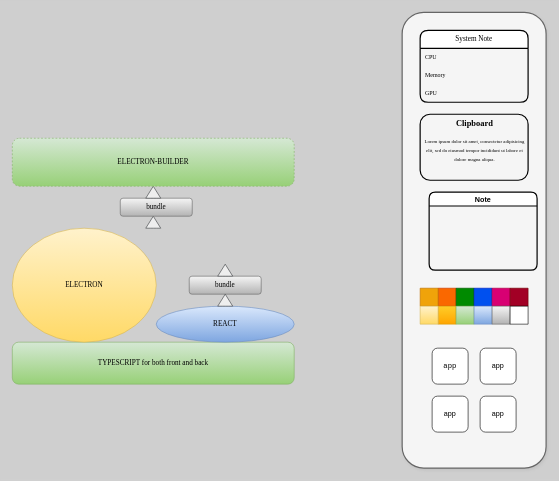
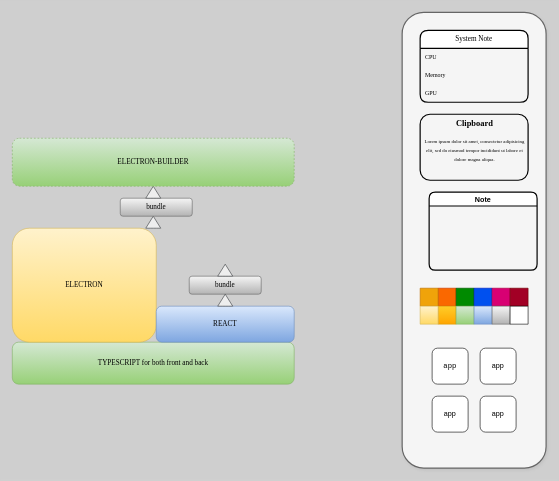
(84, 285) -> (84, 285)
(225, 324) -> (225, 324)
